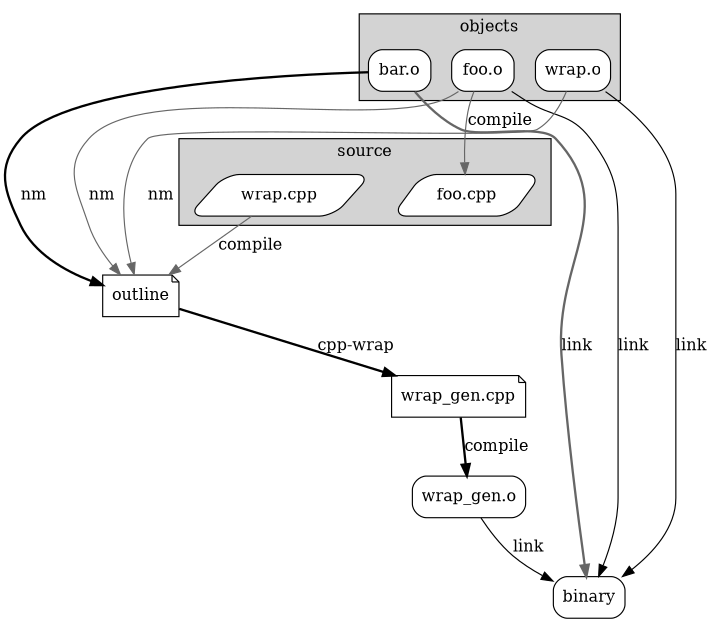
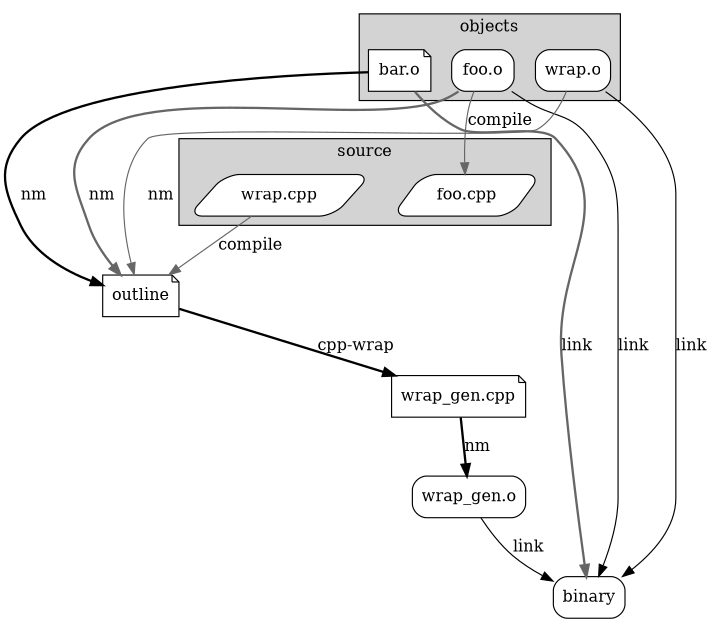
(400, 70) -> (400, 70)
(202, 108) -> (202, 108)
(497, 447) -> (478, 447)
